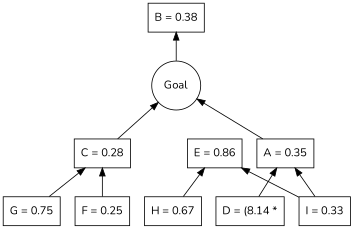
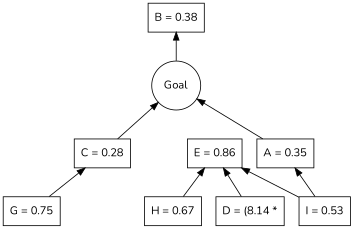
(266, 186) -> (235, 186)
(102, 211) -> none
(325, 211) -> (325, 211)
